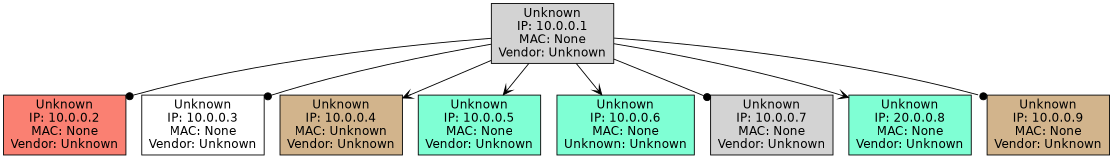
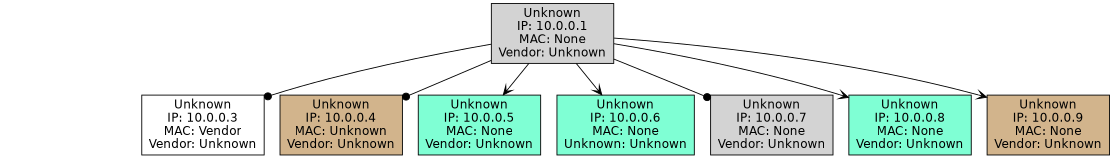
(797, 58) -> (797, 58)
(450, 78) -> (450, 78)
(65, 125) -> none
(203, 125) -> (203, 125)
(910, 125) -> (910, 125)
